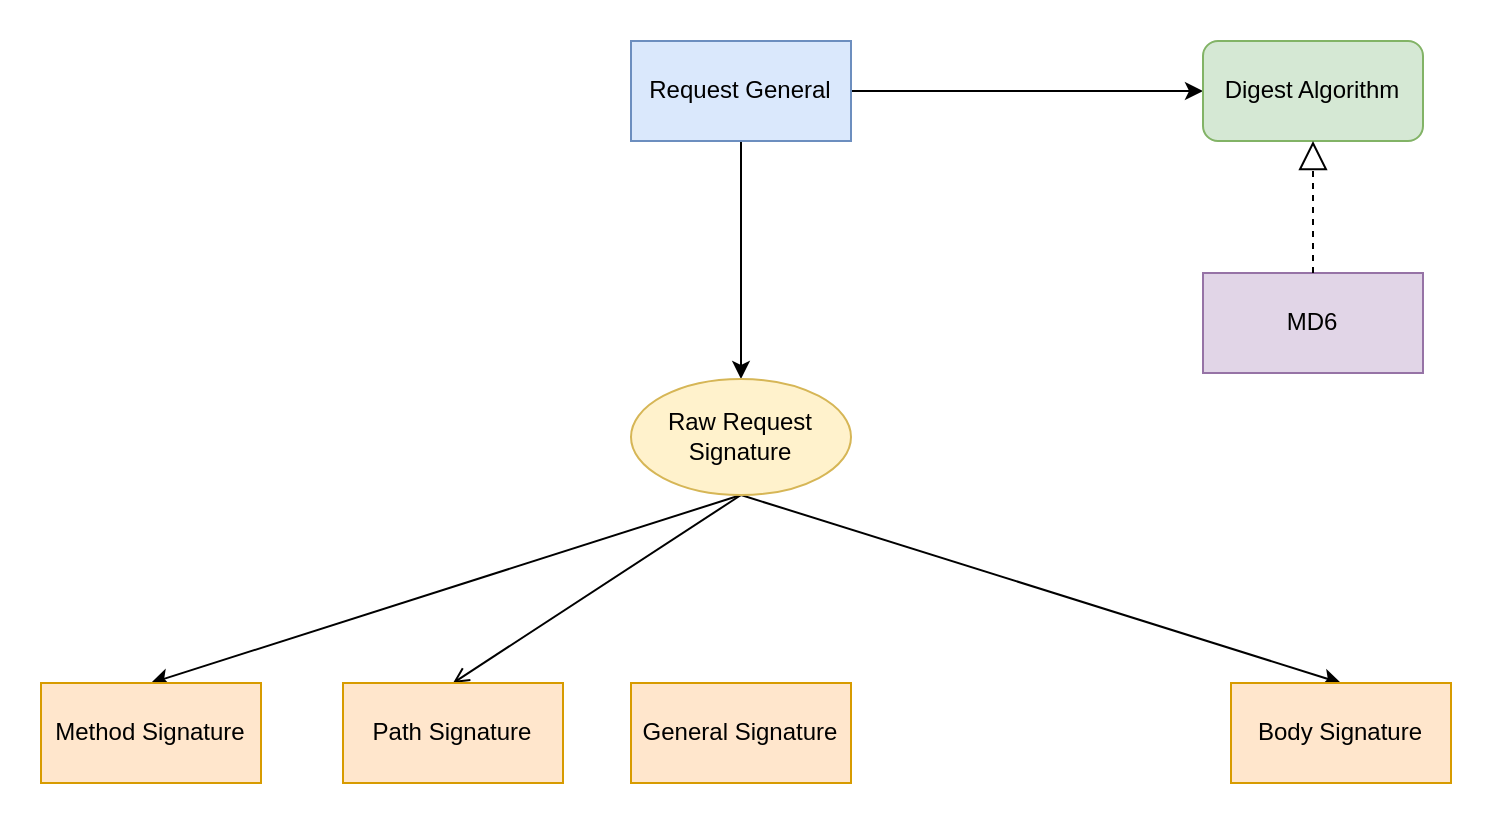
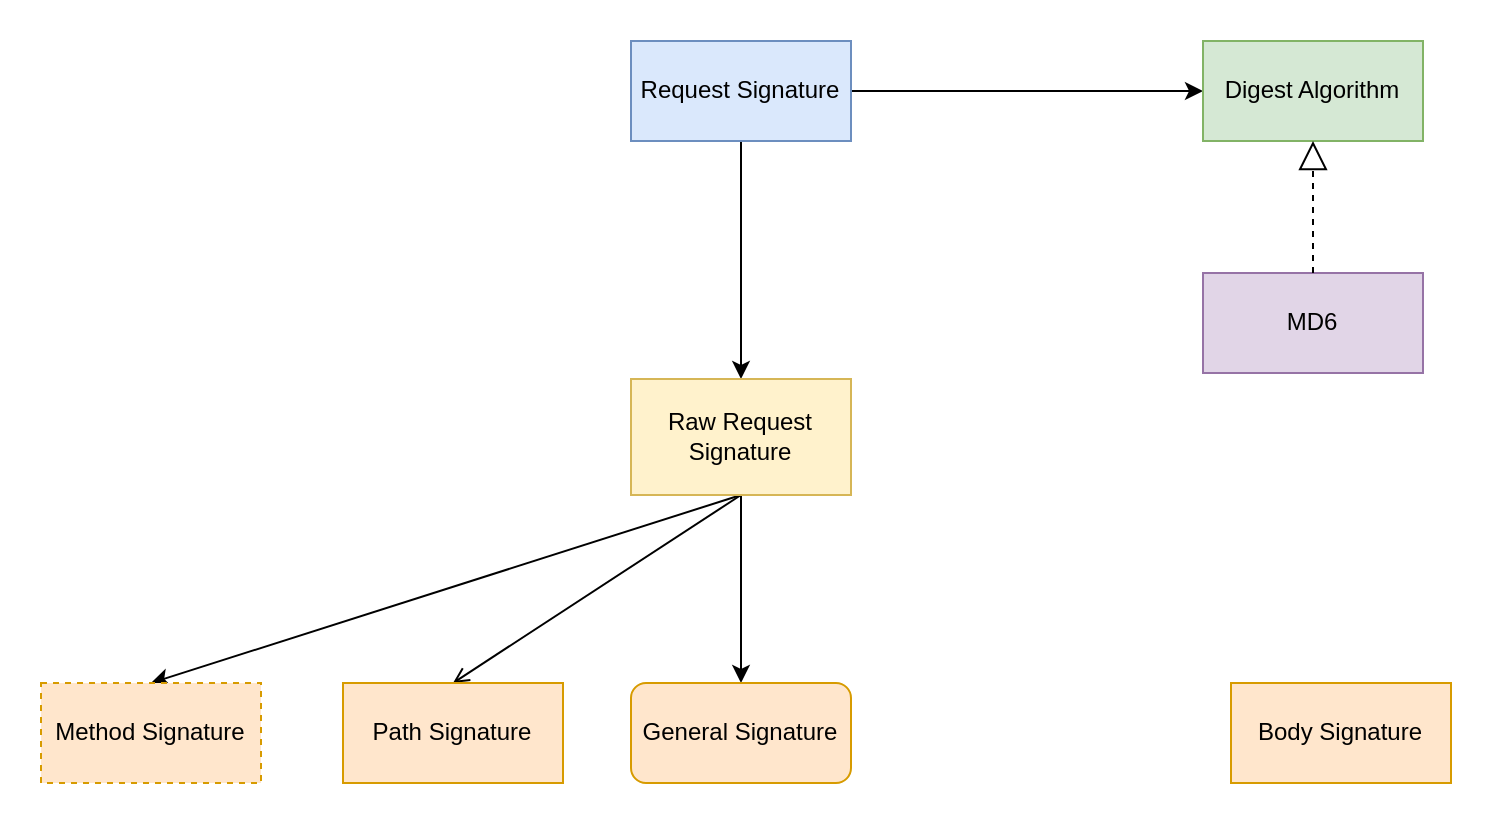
(741, 91) -> (741, 91)
(1313, 91) -> (1313, 91)
(741, 437) -> (741, 437)
none -> (741, 584)
(1037, 588) -> none
(151, 733) -> (151, 733)
(741, 733) -> (741, 733)
